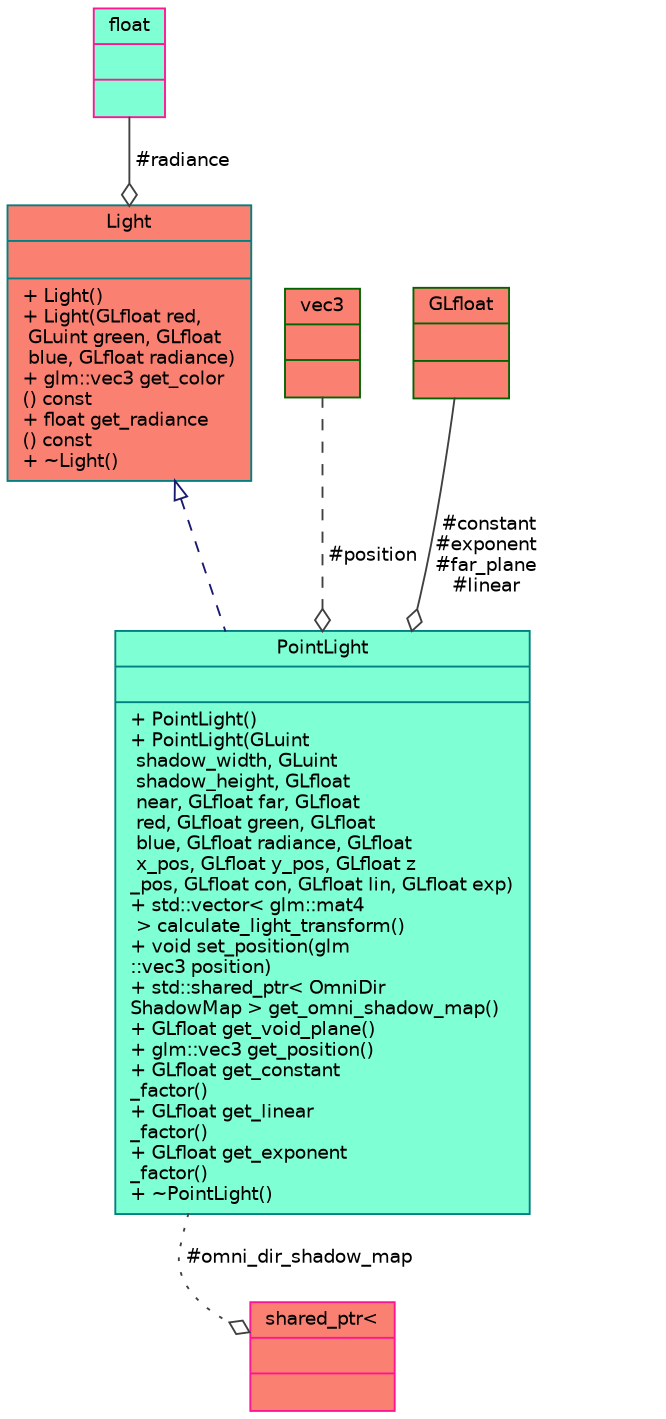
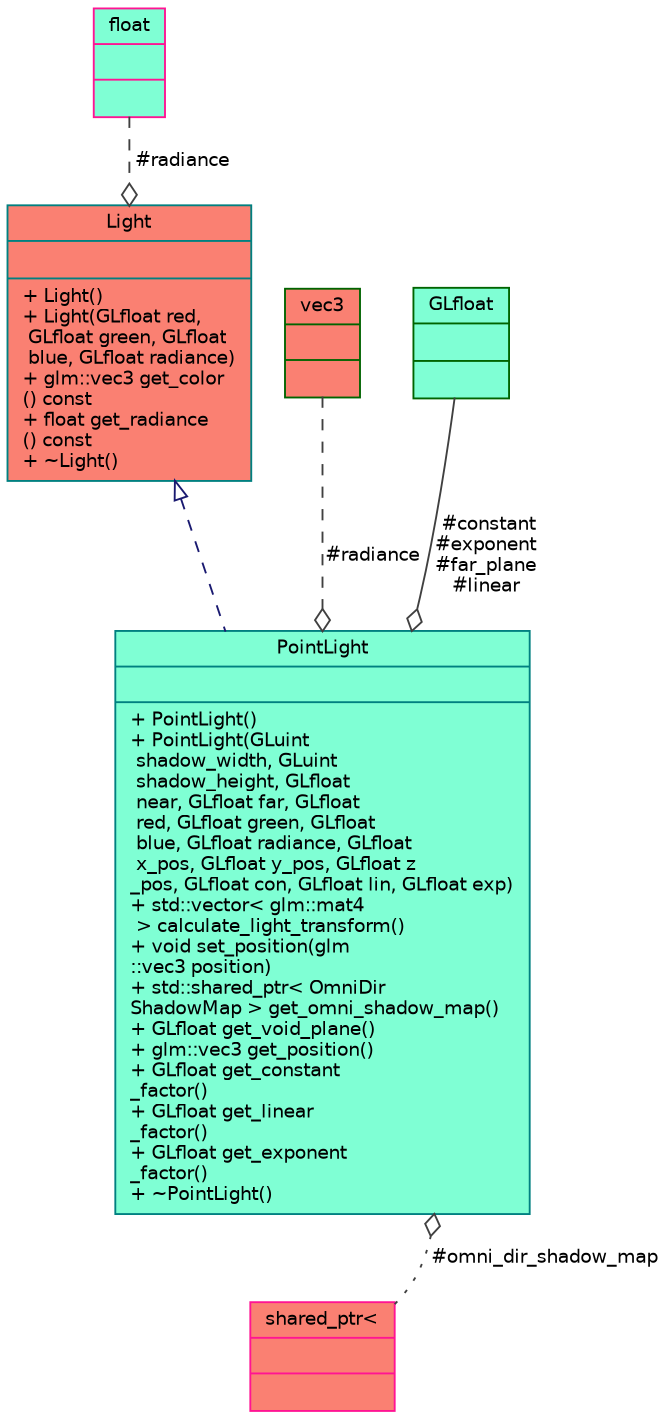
(129, 150) -> (129, 150)
(122, 338) -> (125, 338)
(461, 343) -> (461, 343)
(370, 556) -> (370, 556)
(183, 1277) -> (418, 1273)
